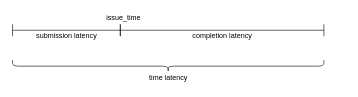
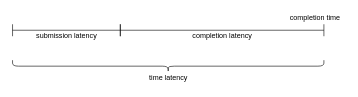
(123, 18) -> none
none -> (315, 18)
